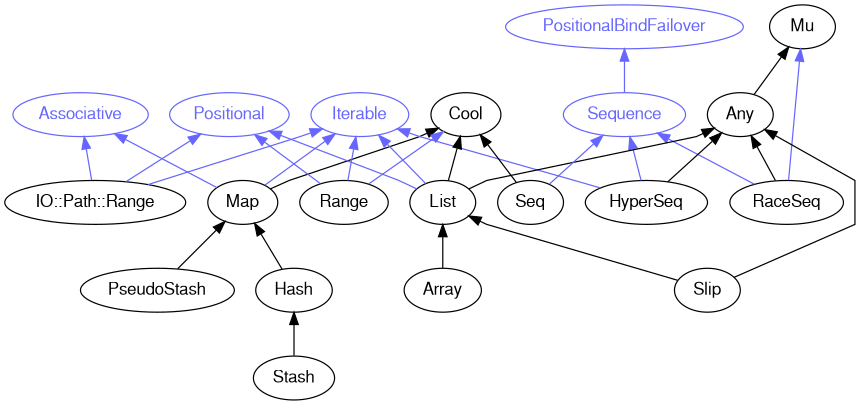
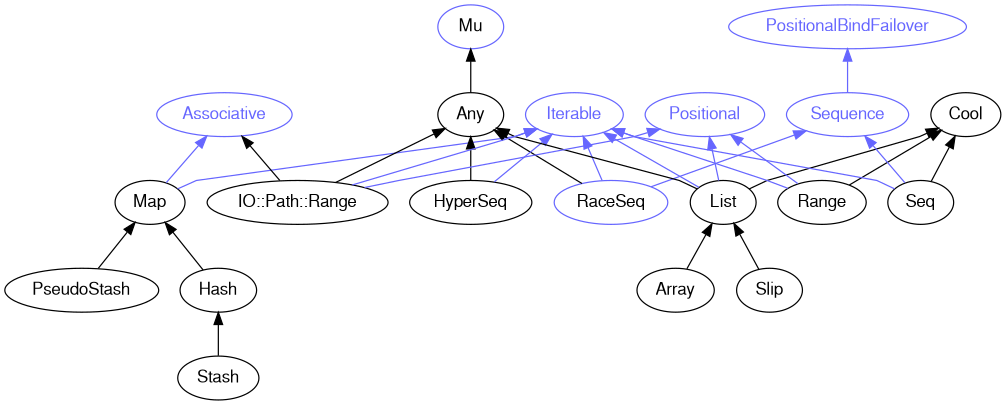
(803, 27) -> (471, 27)
(794, 121) -> (596, 167)
(360, 157) -> none
none -> (787, 164)
(89, 165) -> (265, 163)
(396, 165) -> (894, 158)
(637, 165) -> none
(787, 202) -> (611, 202)
(855, 223) -> (372, 164)
